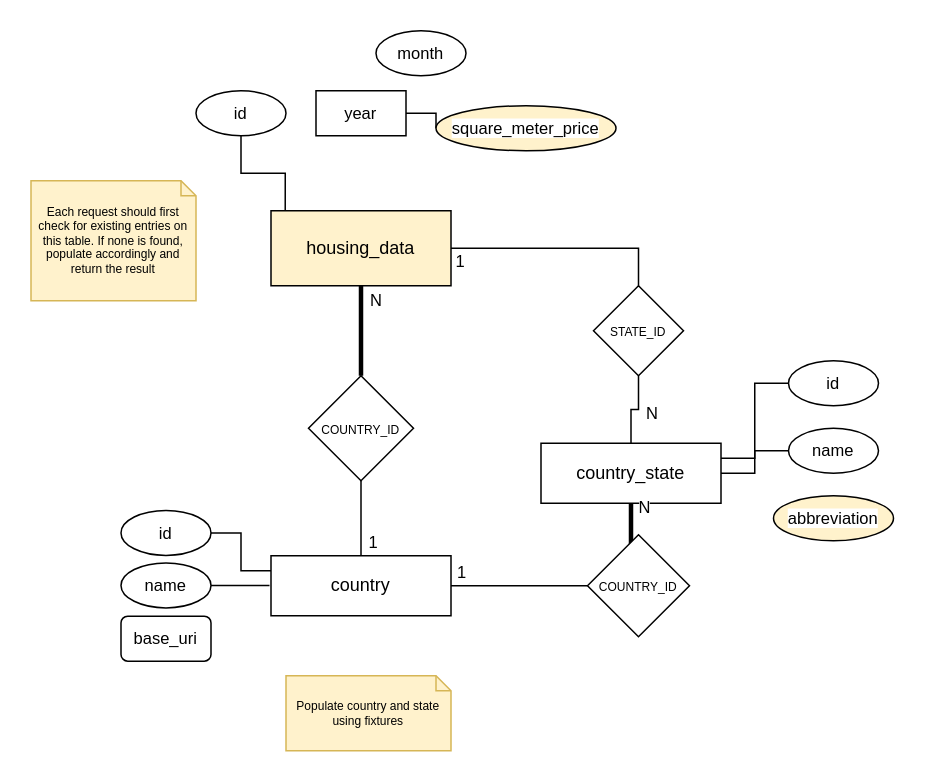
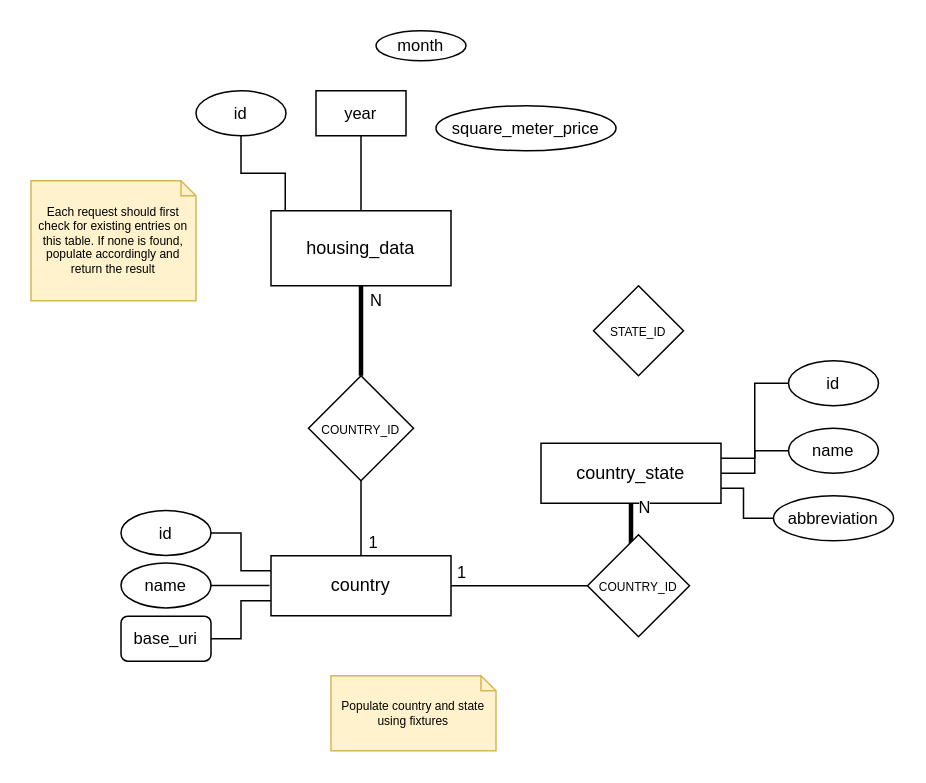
(421, 53) -> (421, 46)
(428, 113) -> (361, 173)
(526, 128) -> (526, 128)
(361, 248) -> (361, 248)
(563, 248) -> none
(635, 410) -> none
none -> (743, 507)
(833, 518) -> (833, 518)
none -> (241, 620)
(368, 713) -> (413, 713)
